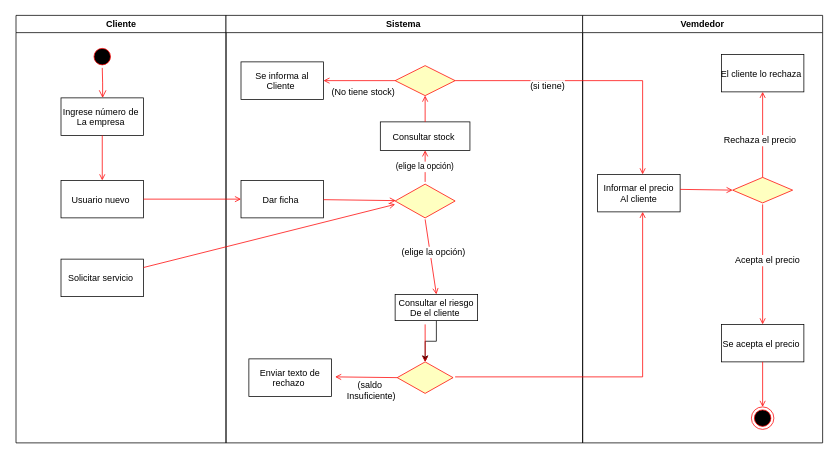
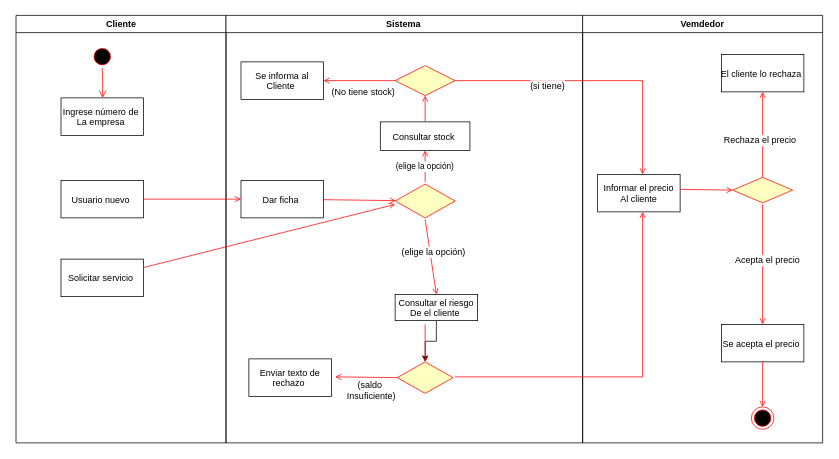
(102, 157) -> none
